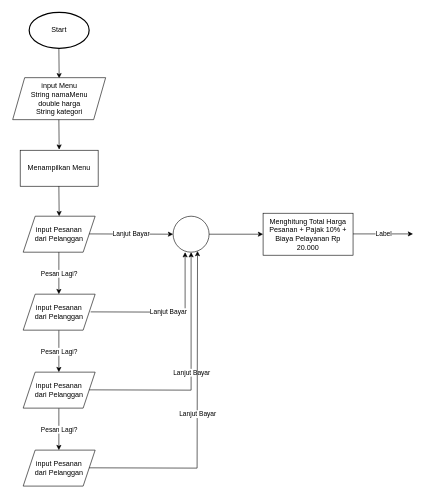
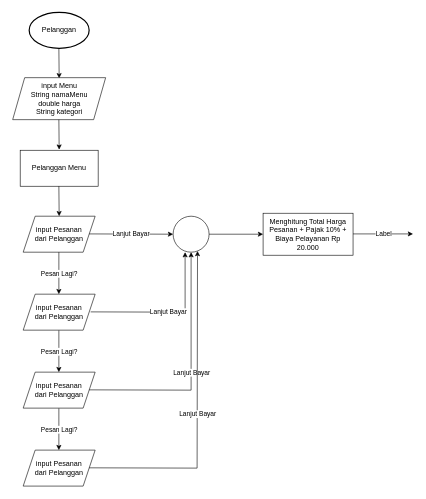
(59, 30) -> (59, 30)
(59, 168) -> (59, 168)
